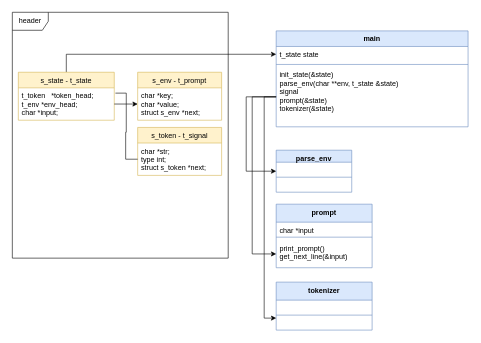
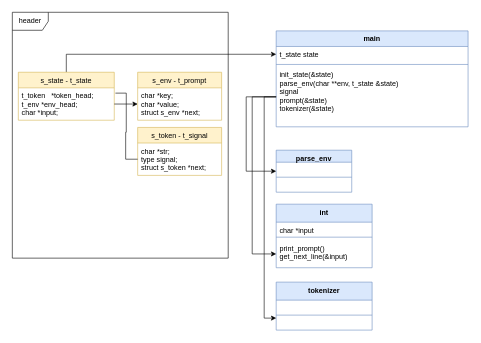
(161, 151) -> (161, 151)
(324, 212) -> (324, 212)
